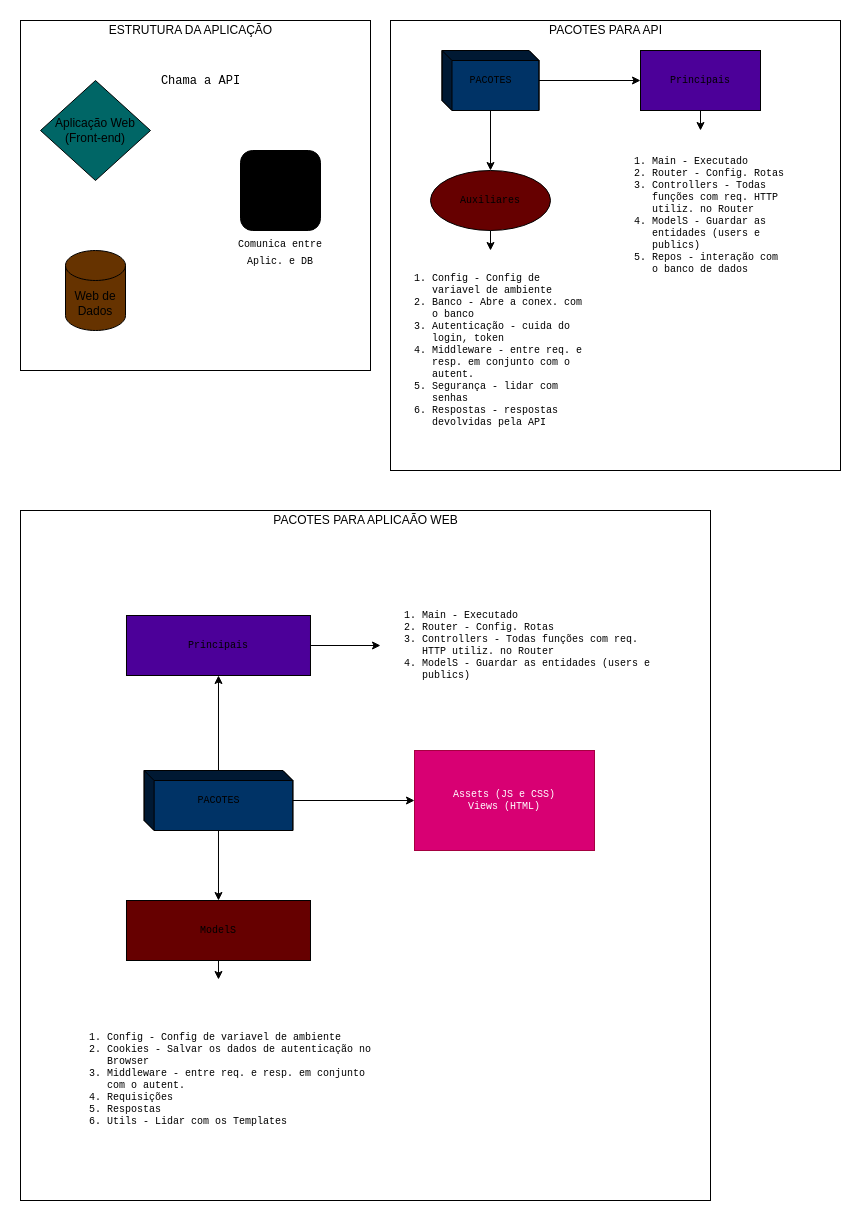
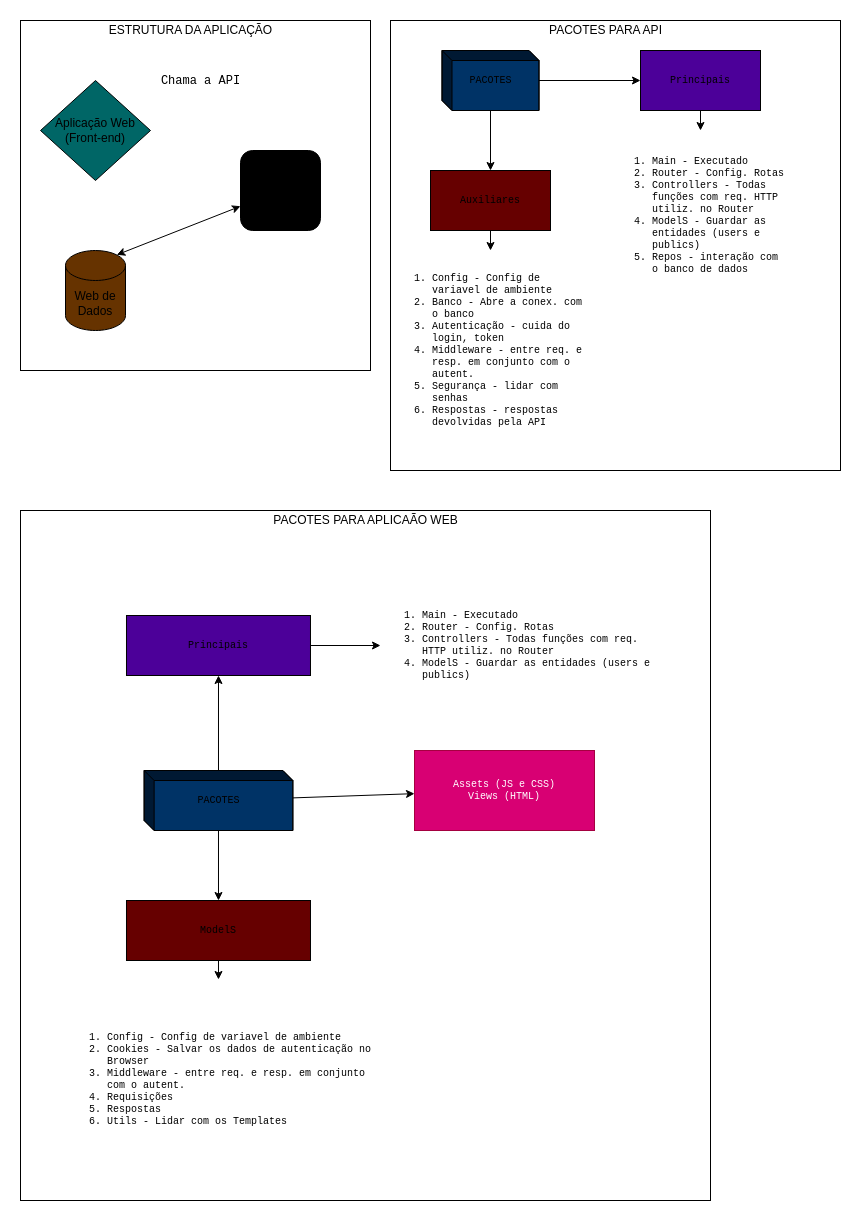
(491, 201) -> (491, 201)
none -> (179, 231)
(281, 261) -> none
(505, 801) -> (505, 791)
